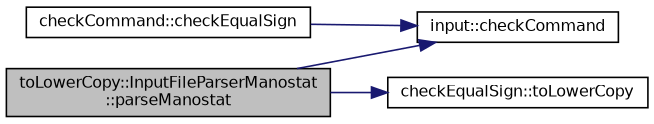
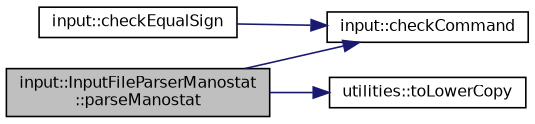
(168, 22) -> (138, 22)
(168, 93) -> (138, 93)
(518, 93) -> (428, 93)
